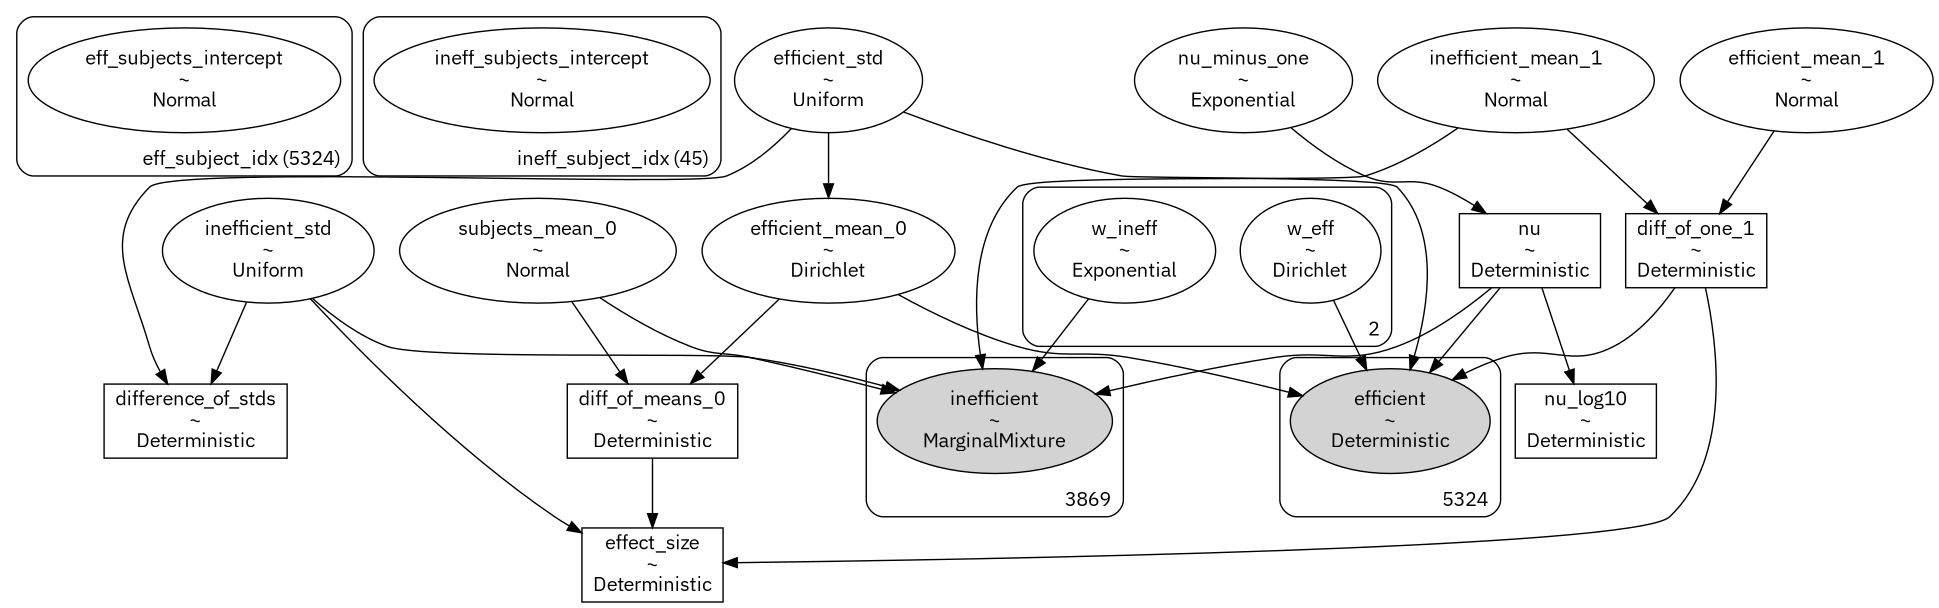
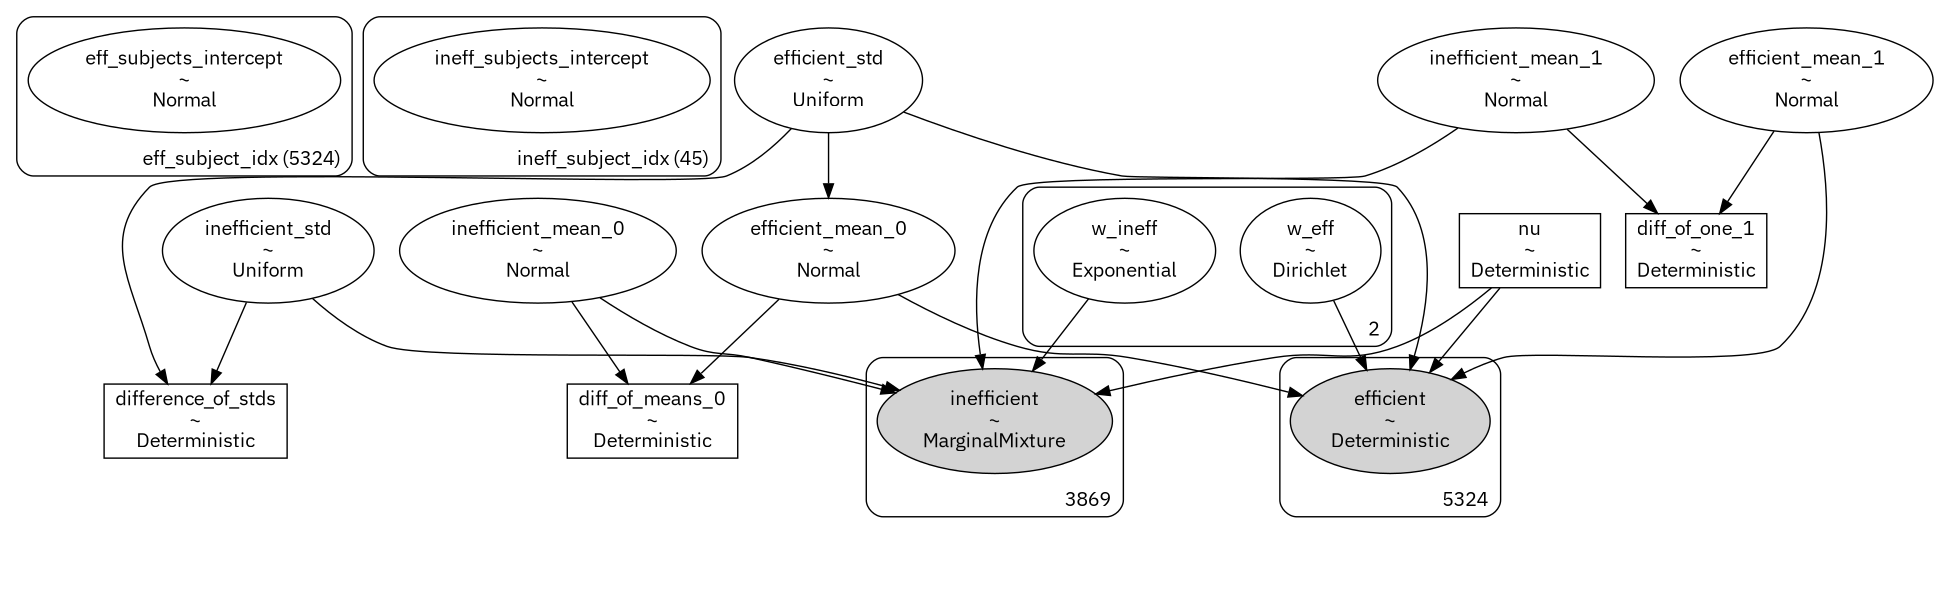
(1244, 80) -> none
(538, 251) -> (538, 251)
(829, 251) -> (829, 251)
(1581, 356) -> (1734, 356)
(1586, 421) -> none
(653, 565) -> none
